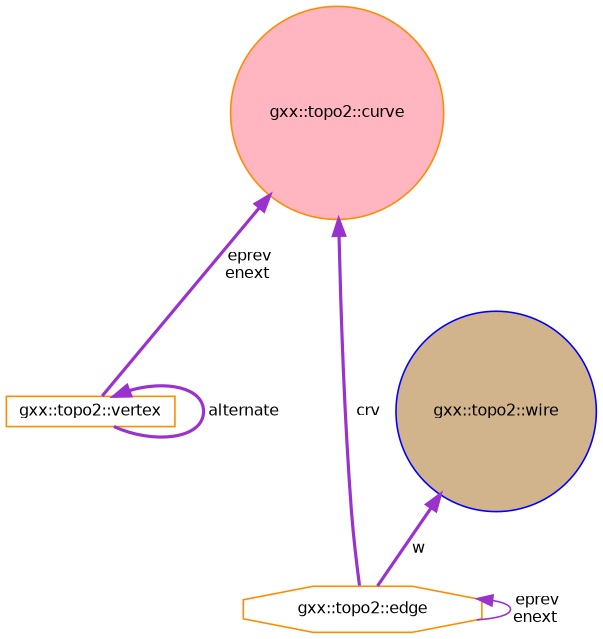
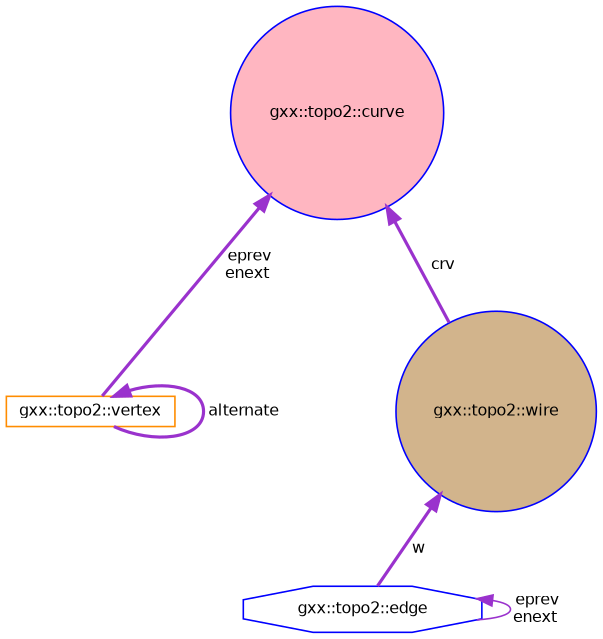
(337, 113) -> (337, 113)
(345, 411) -> (422, 272)
(363, 609) -> (363, 609)
